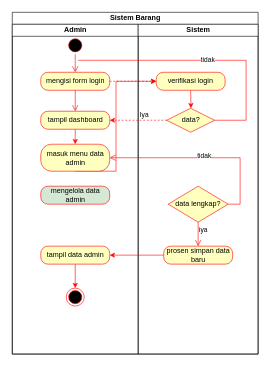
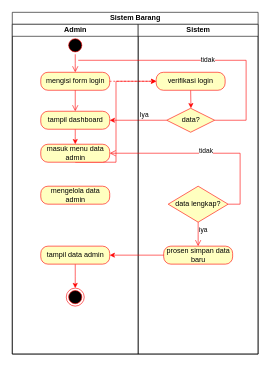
(142, 120) -> (142, 120)
(75, 158) -> (75, 153)
(75, 195) -> (75, 195)
